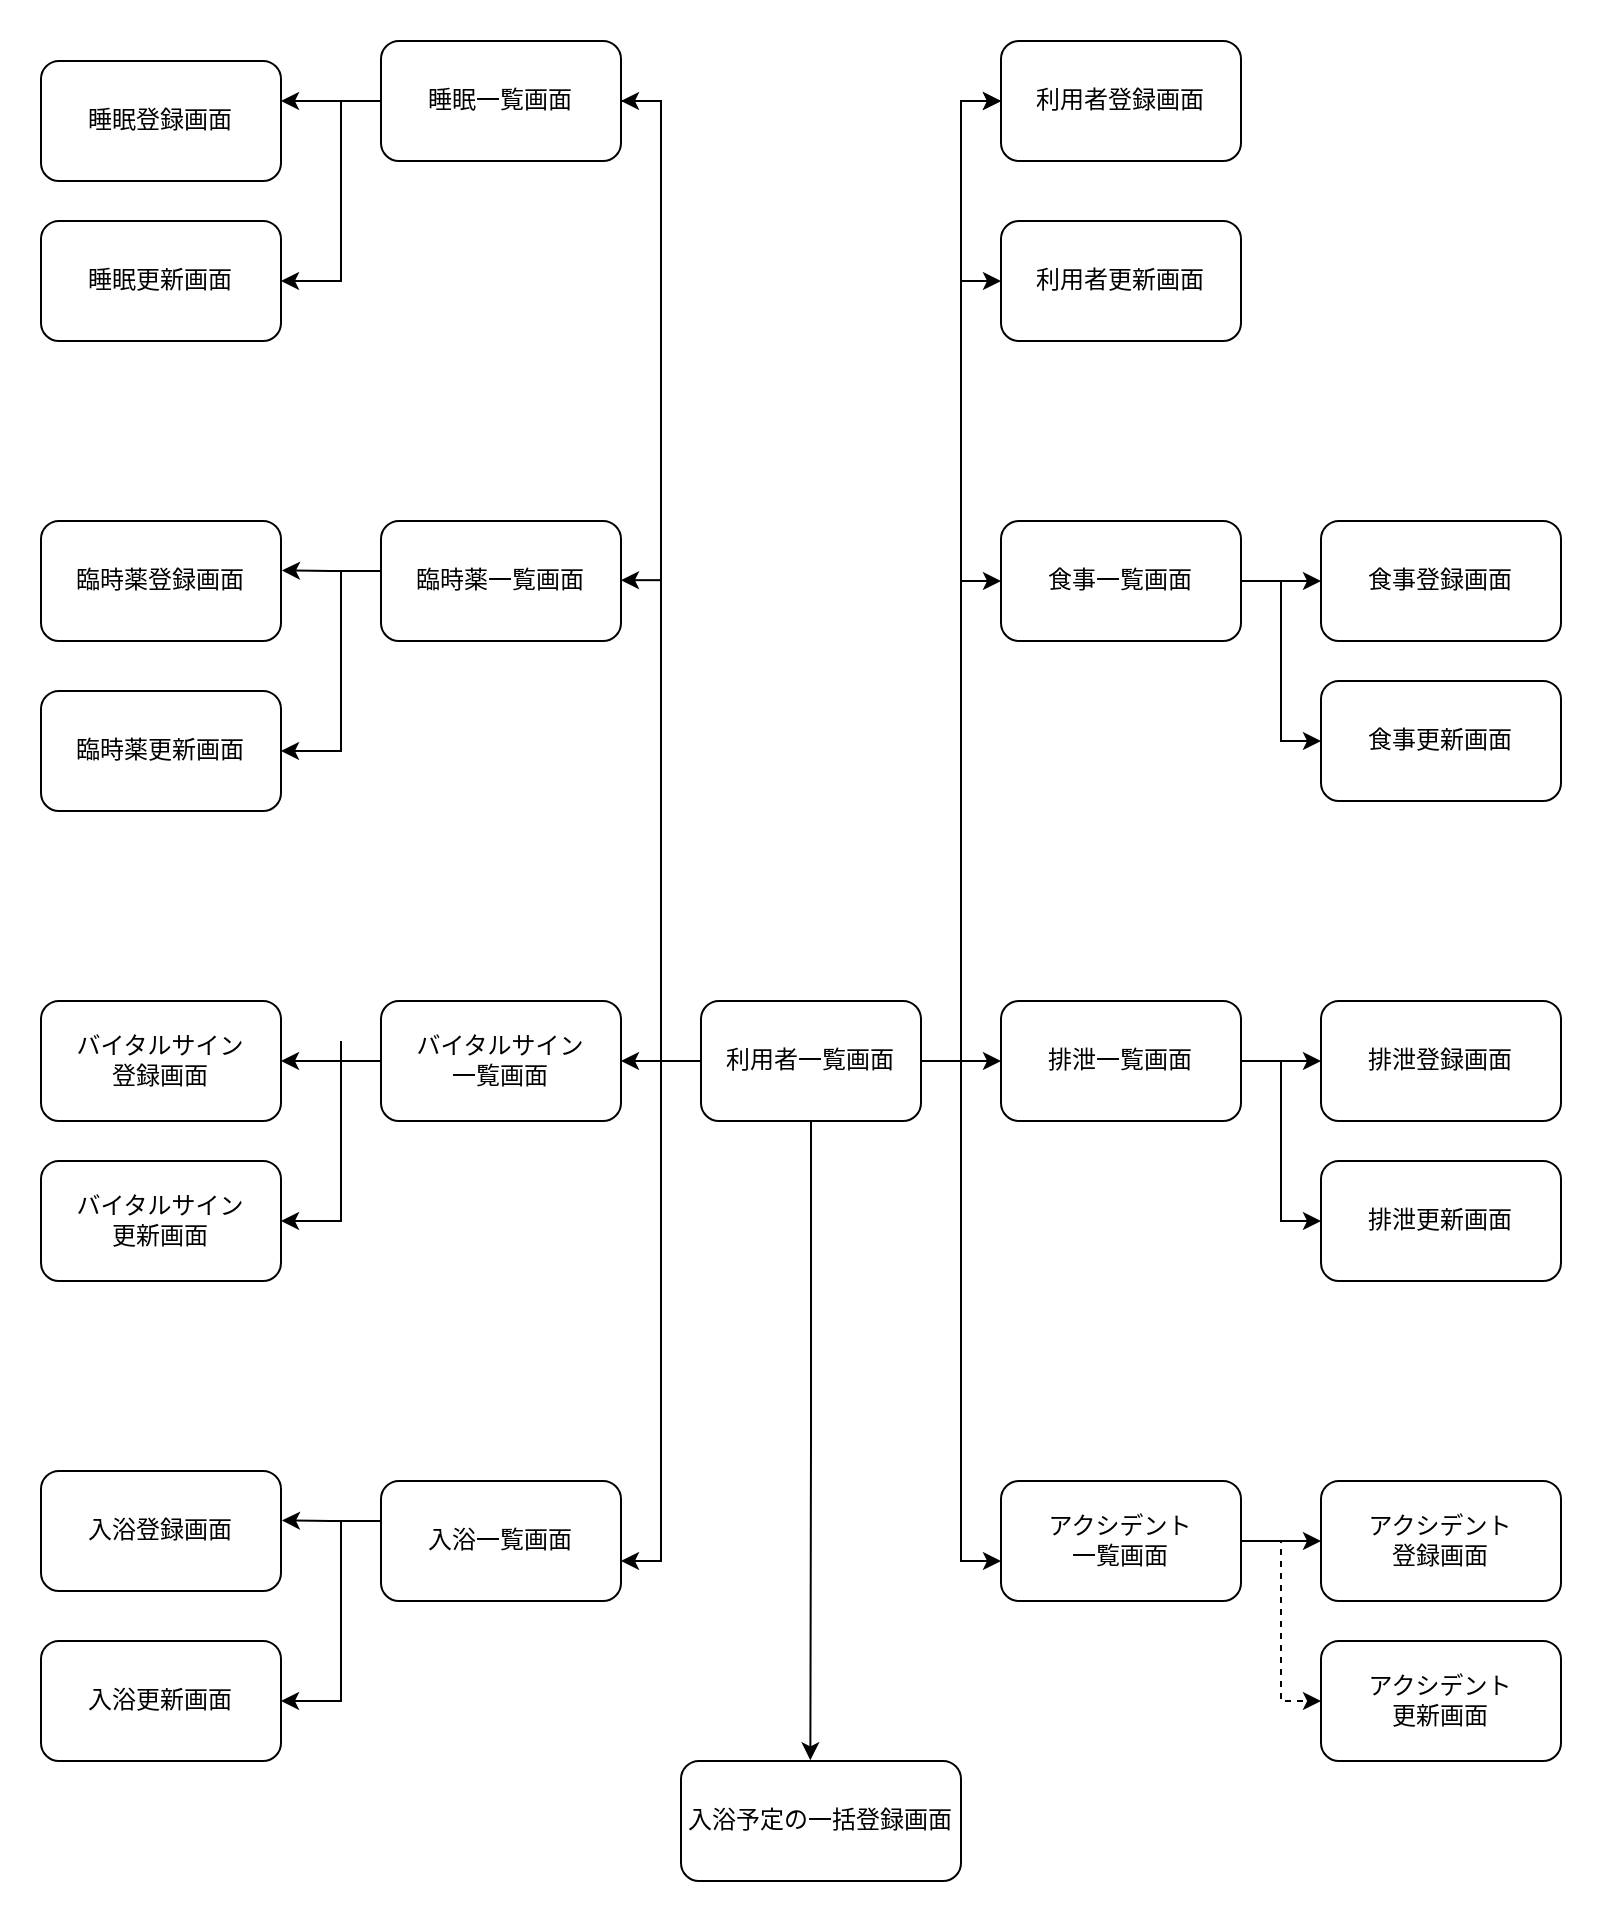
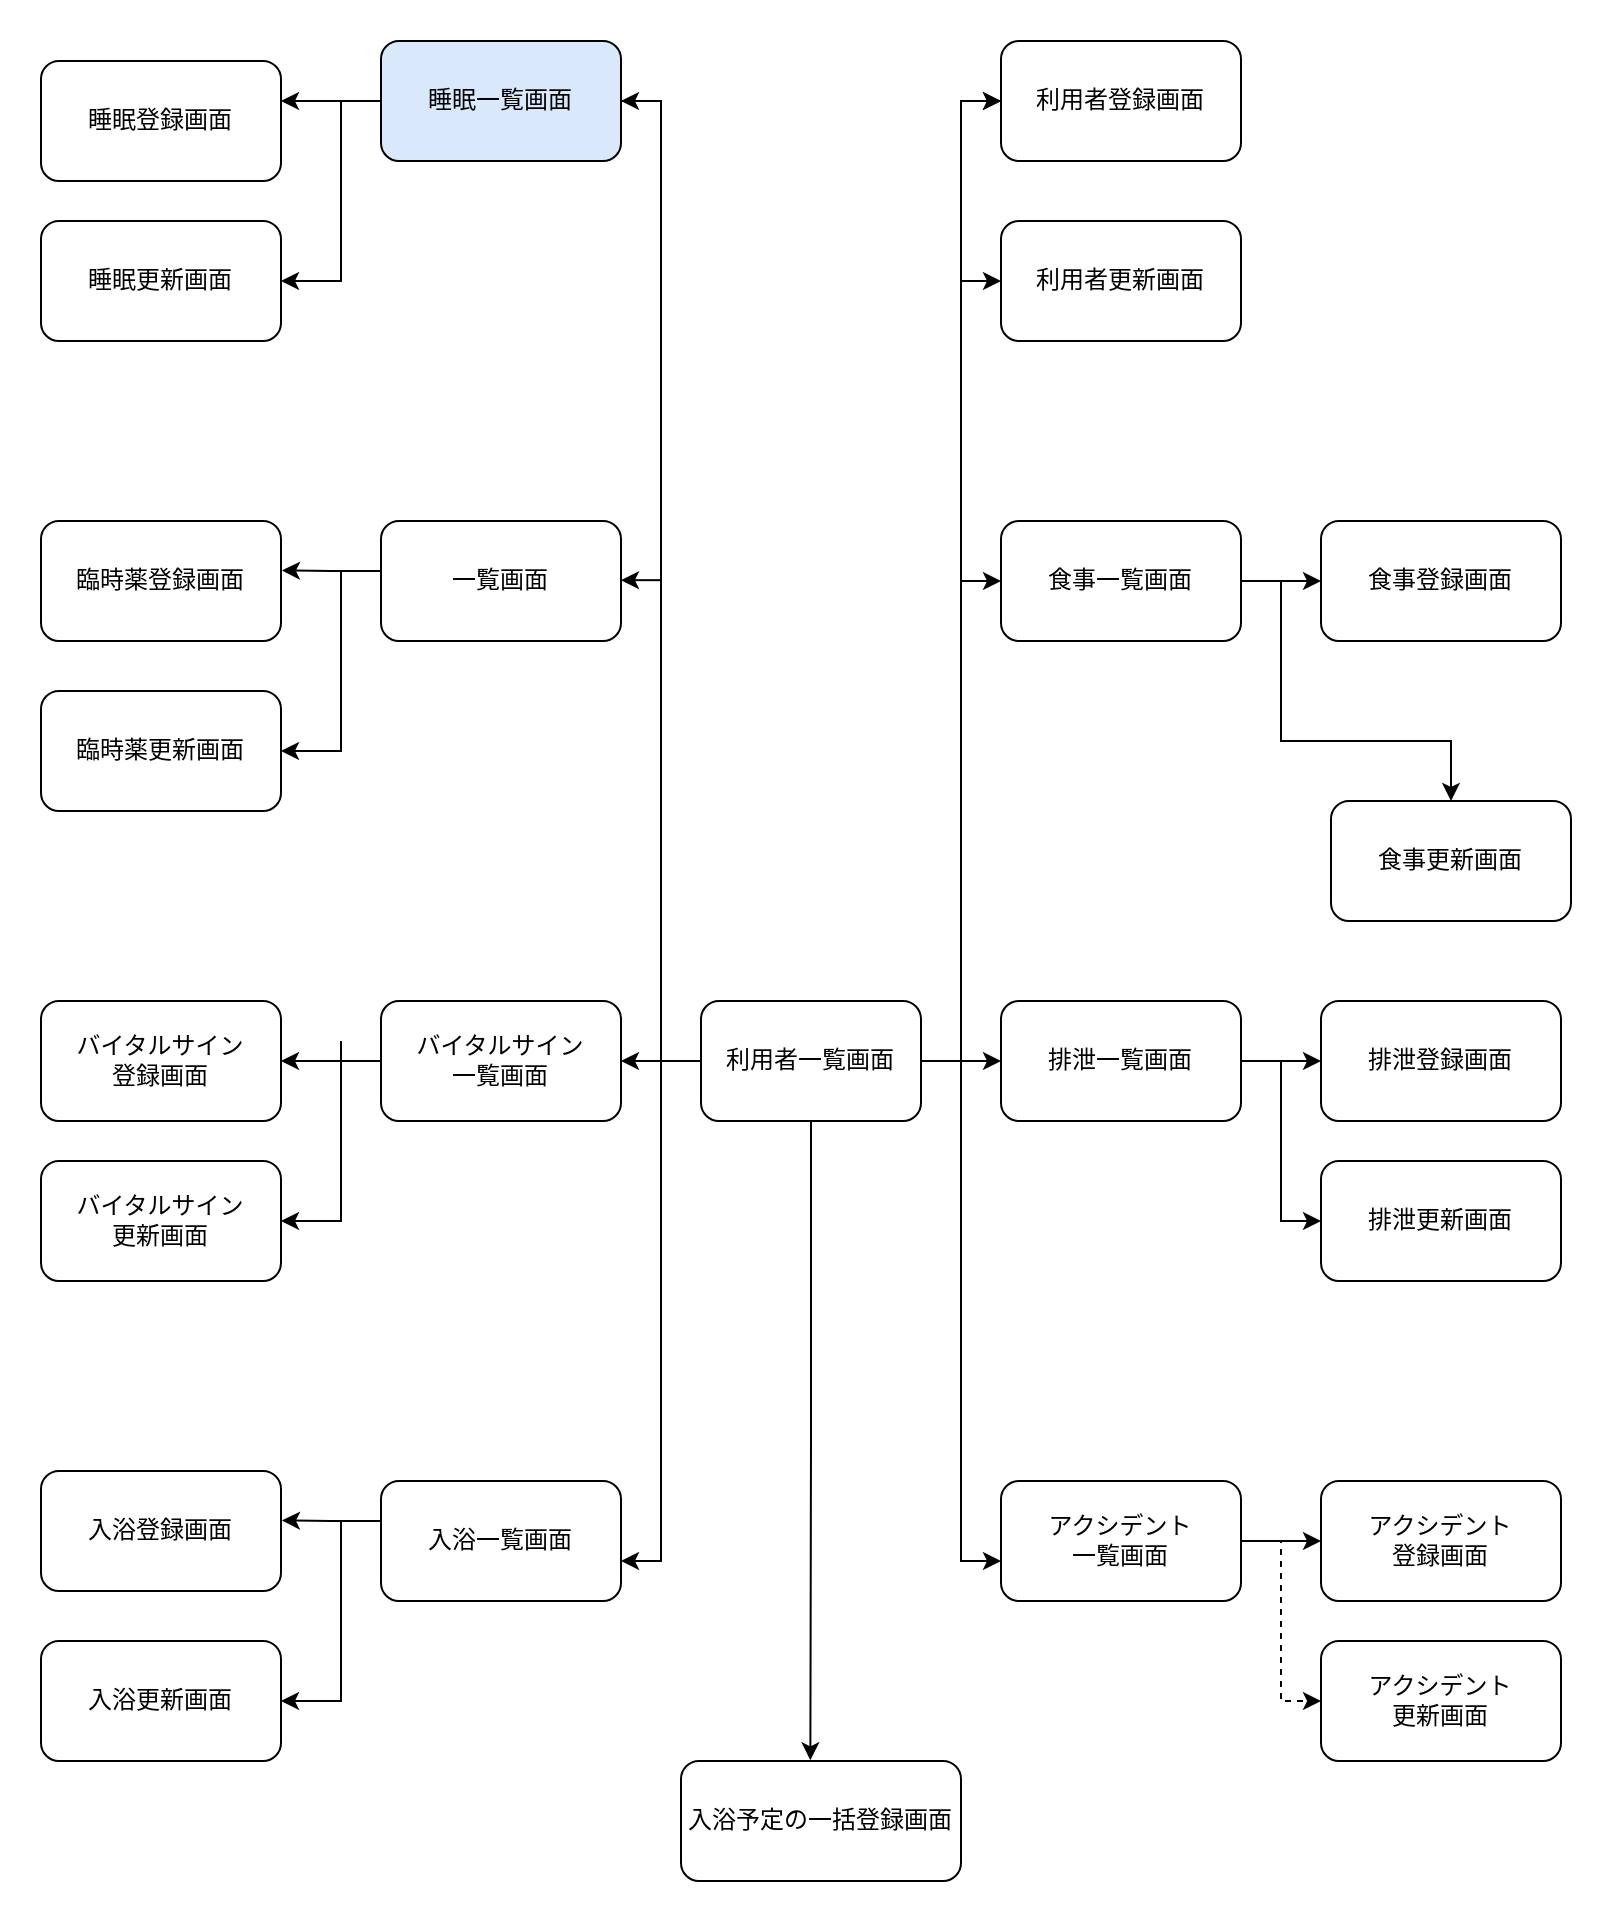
(501, 101) -> (501, 101)
(501, 581) -> (501, 581)
(1441, 741) -> (1451, 861)
